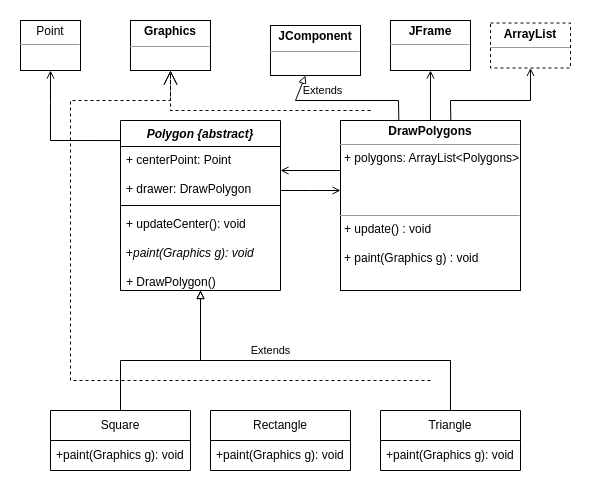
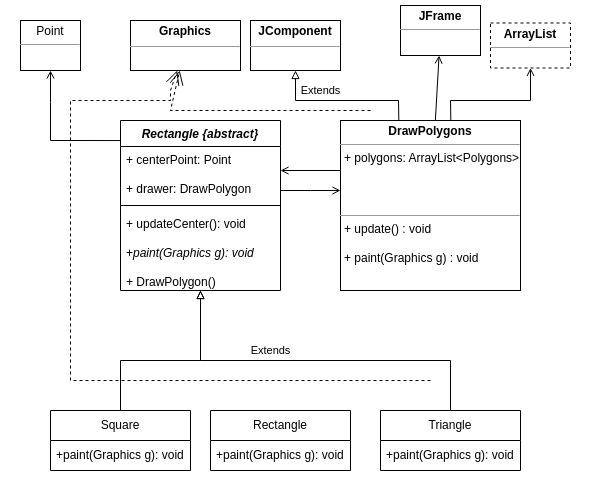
(171, 46) -> (186, 46)
(431, 46) -> (441, 31)
(316, 51) -> (296, 46)
(201, 135) -> (201, 135)
